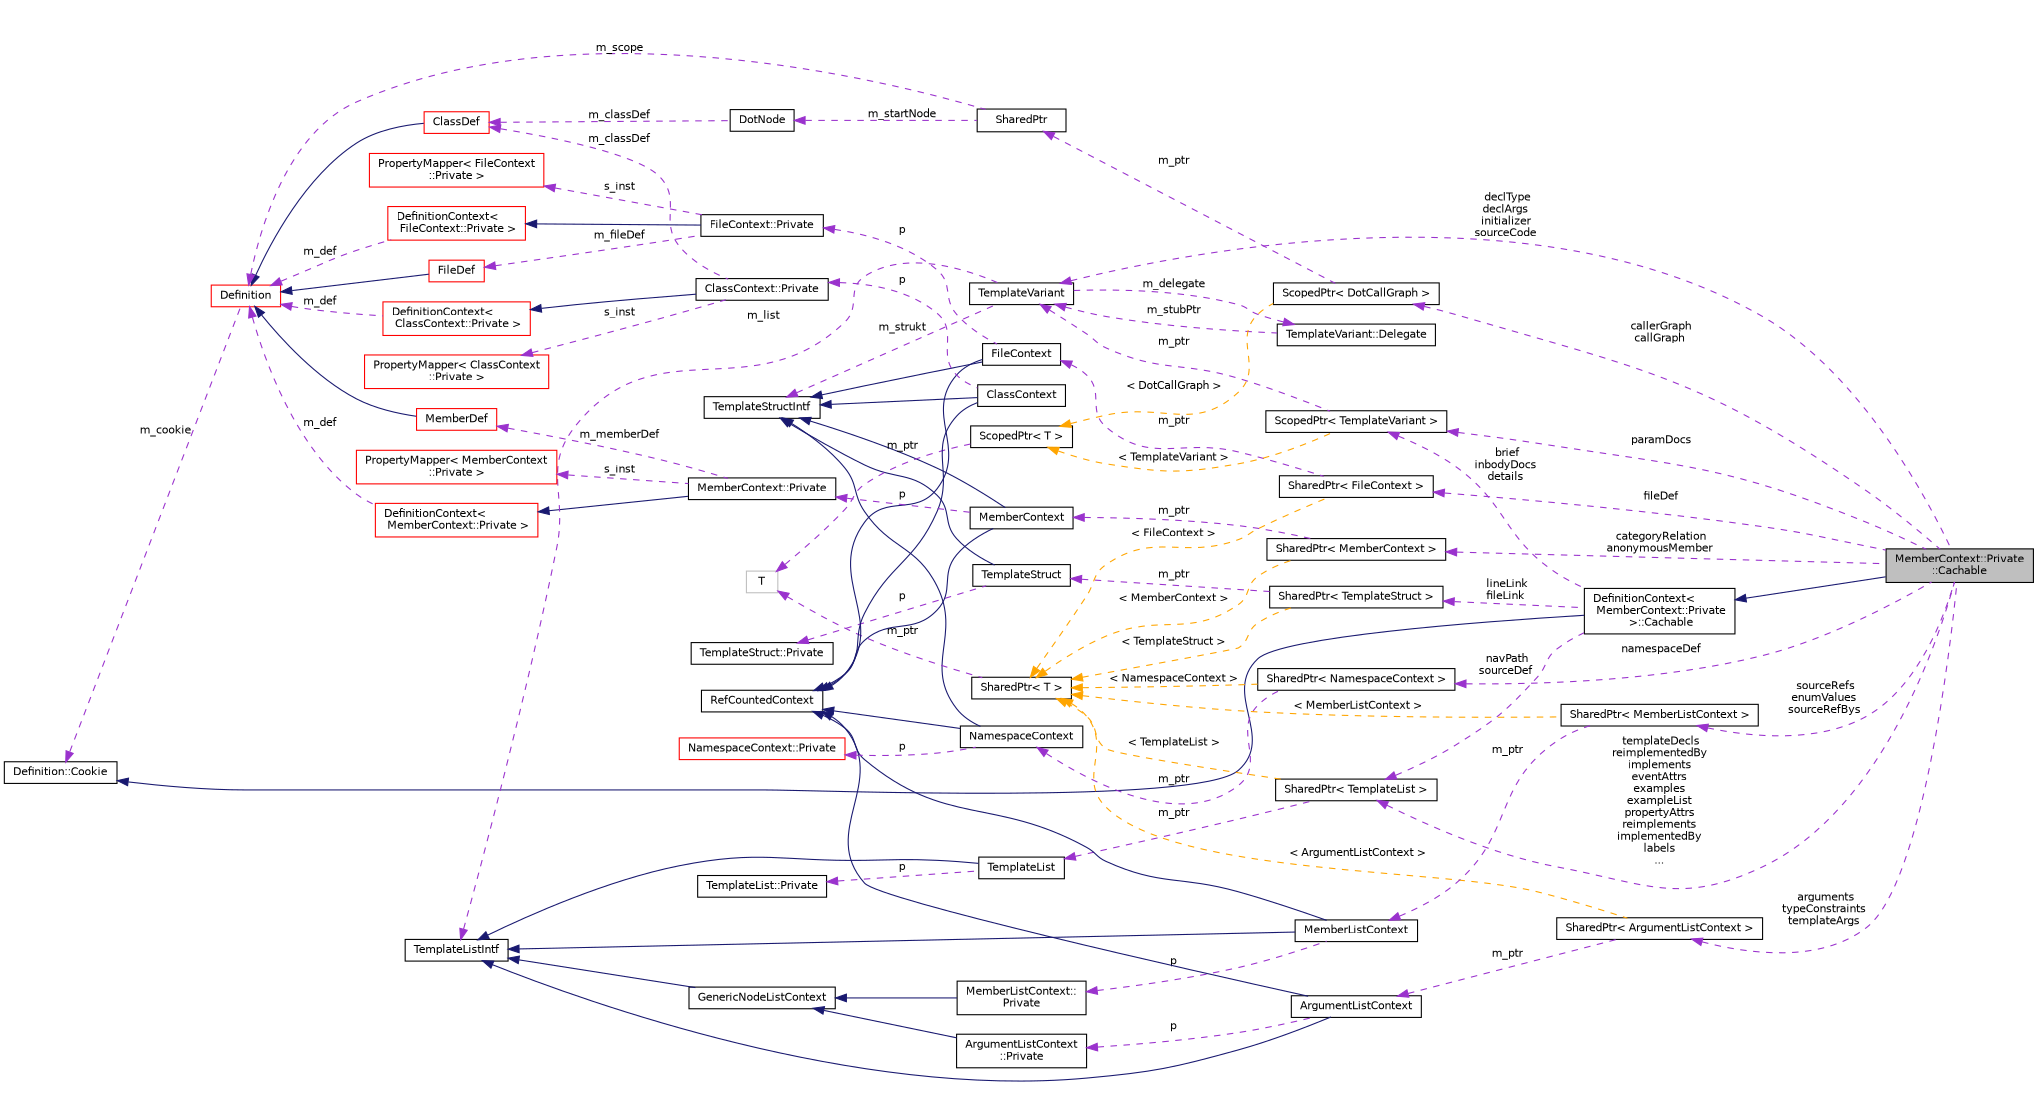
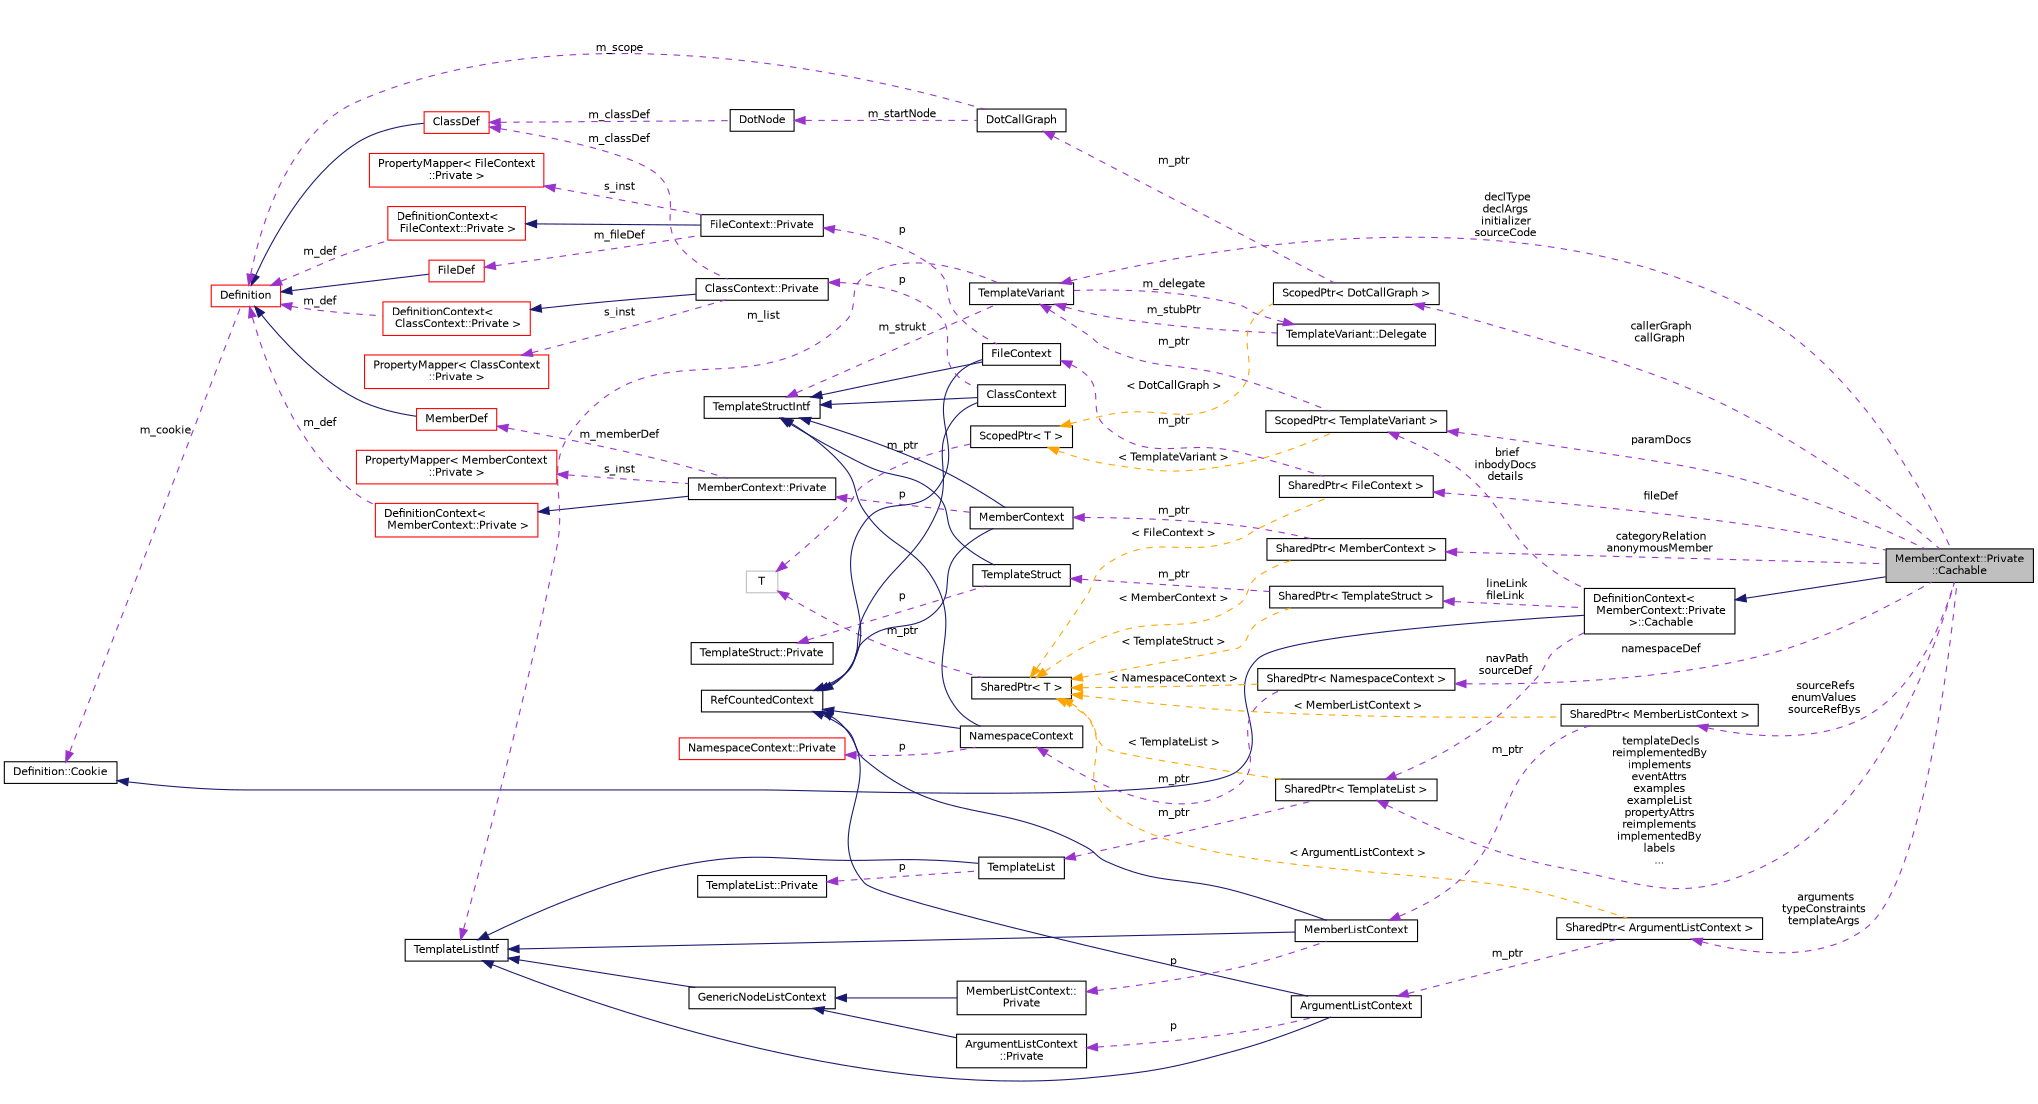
(1022, 120) -> (1022, 120)
